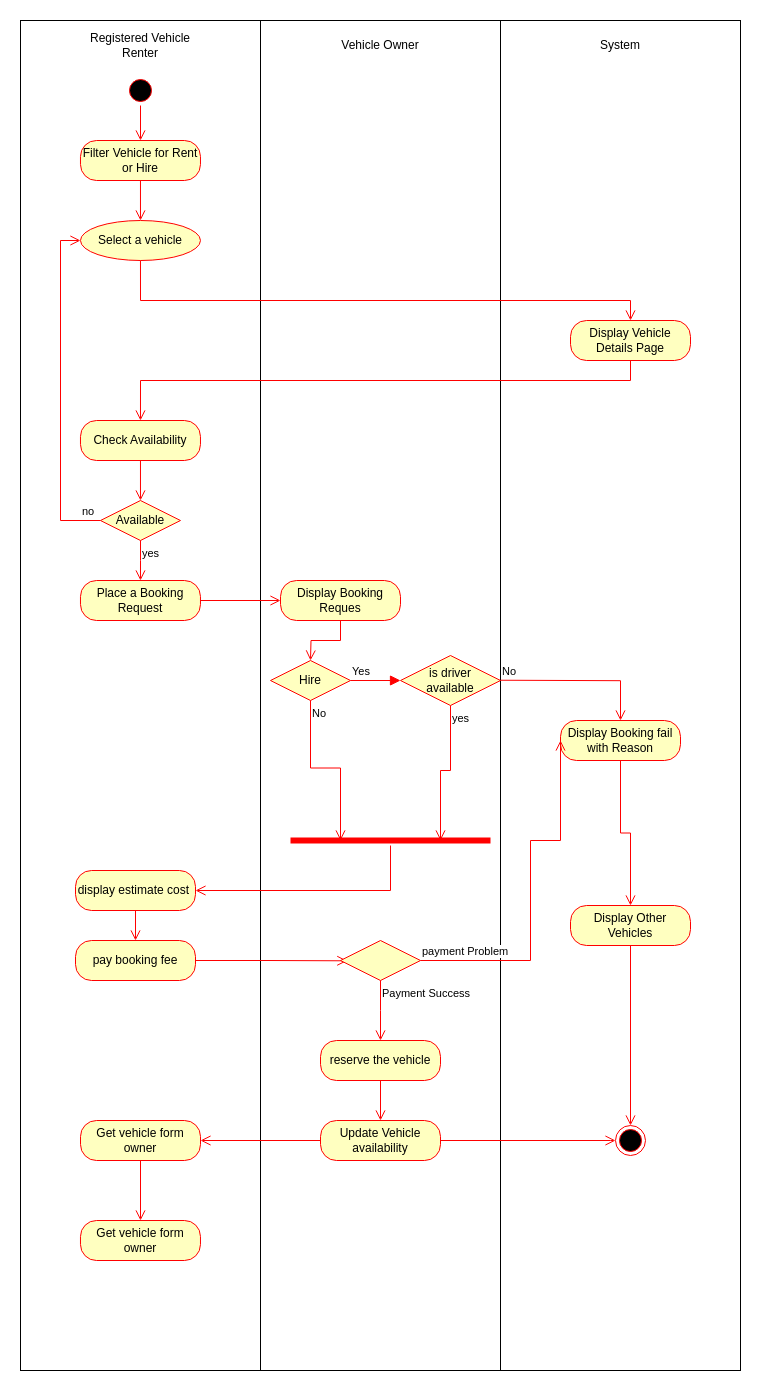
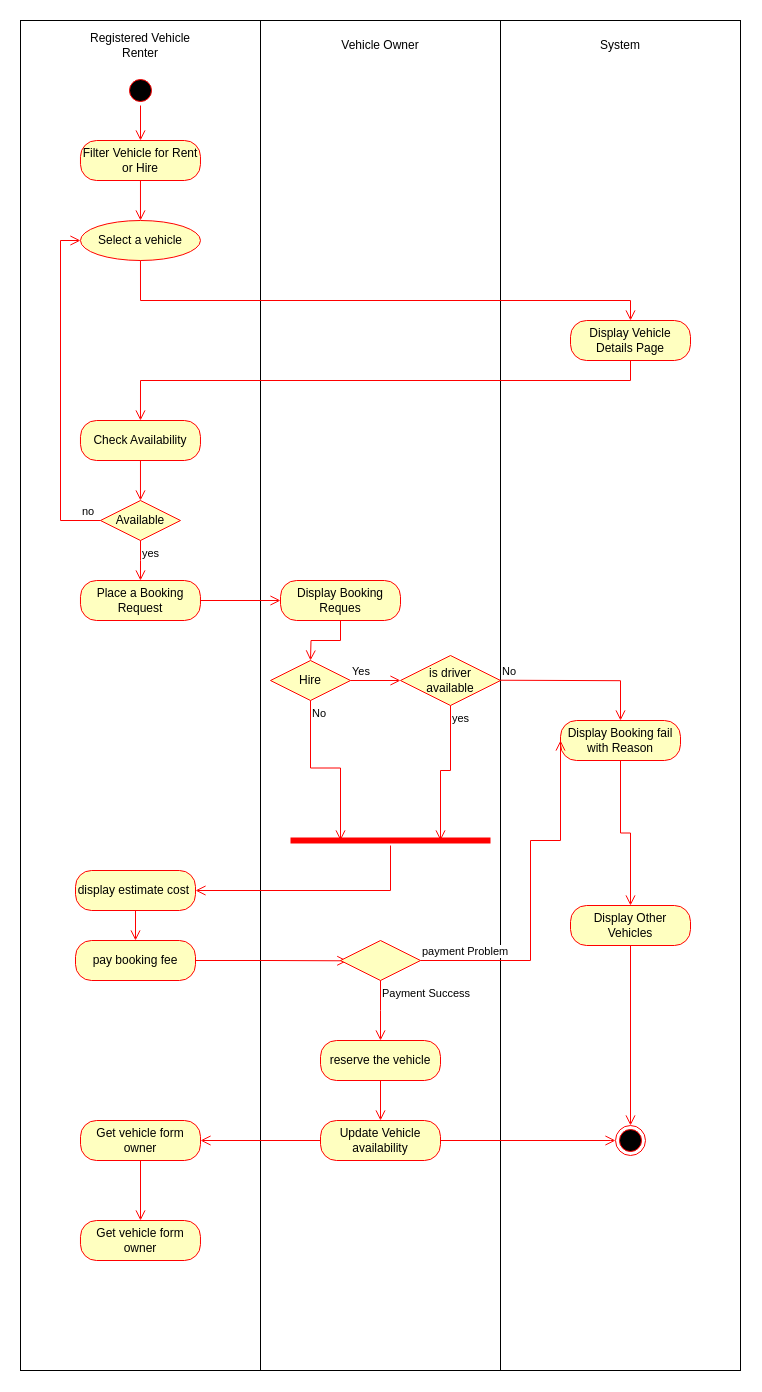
(389, 681) -> (392, 681)
